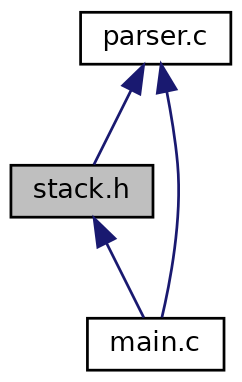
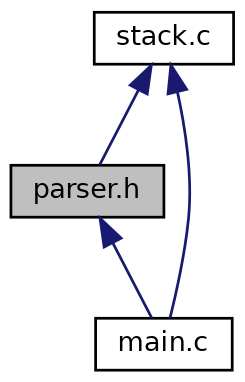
(156, 38) -> (164, 38)
(82, 191) -> (87, 191)
